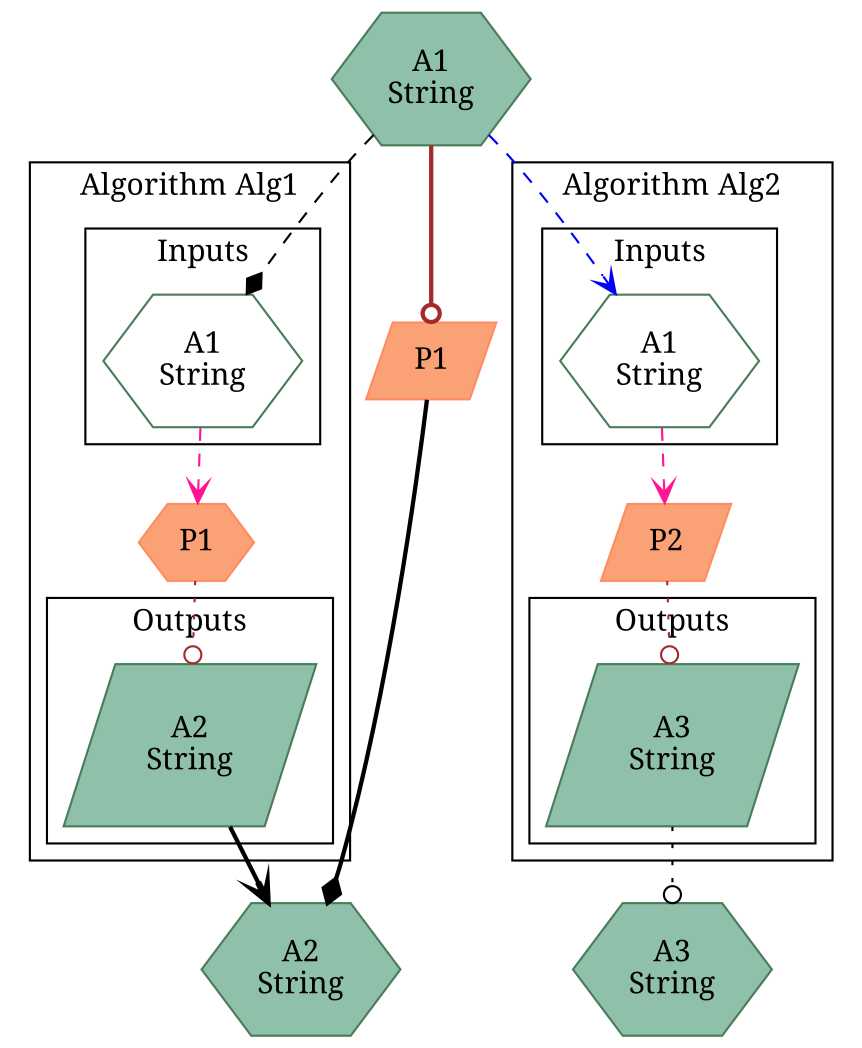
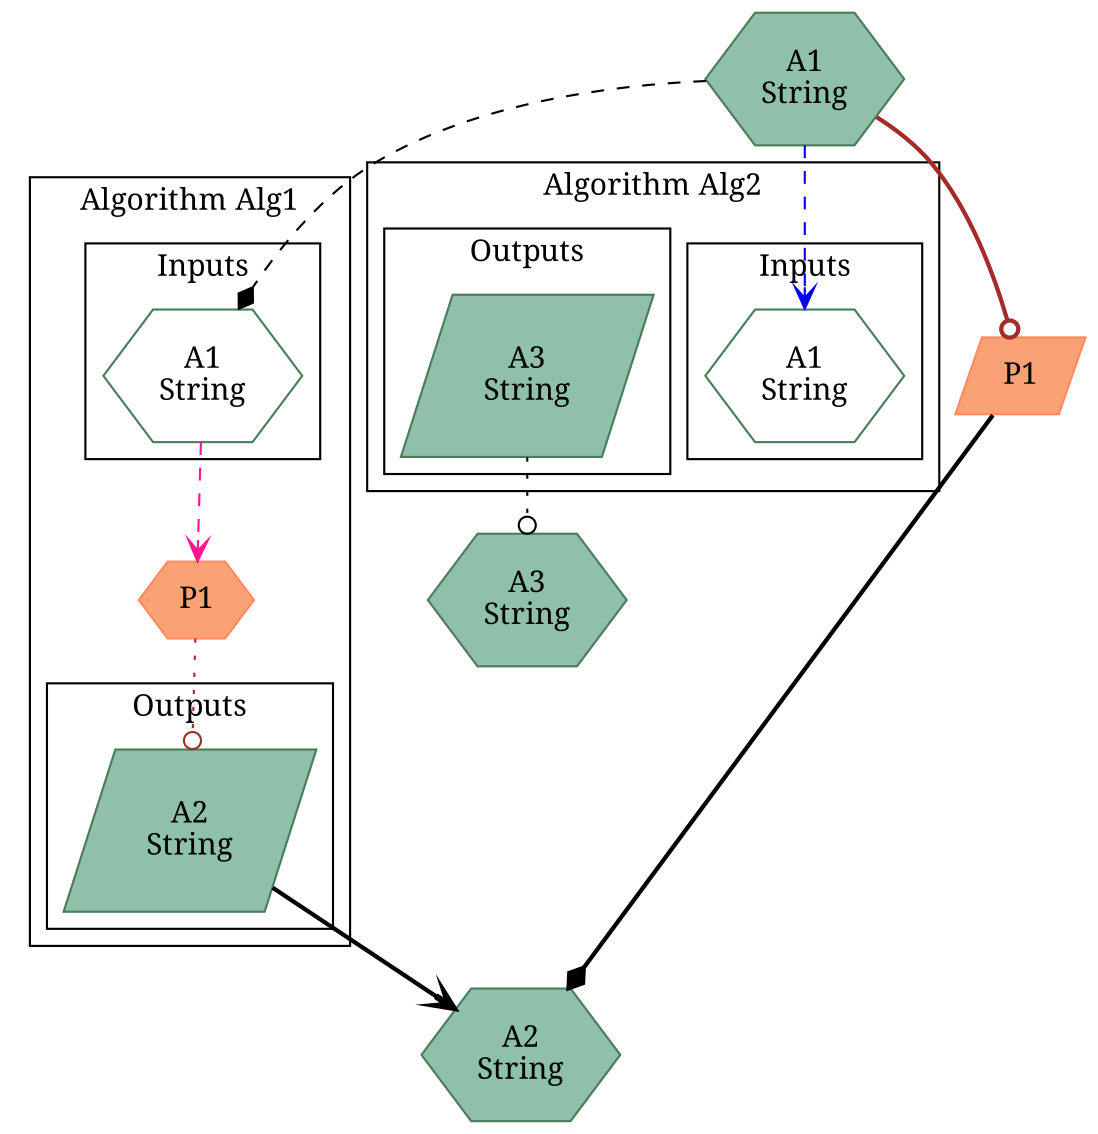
(666, 542) -> none
